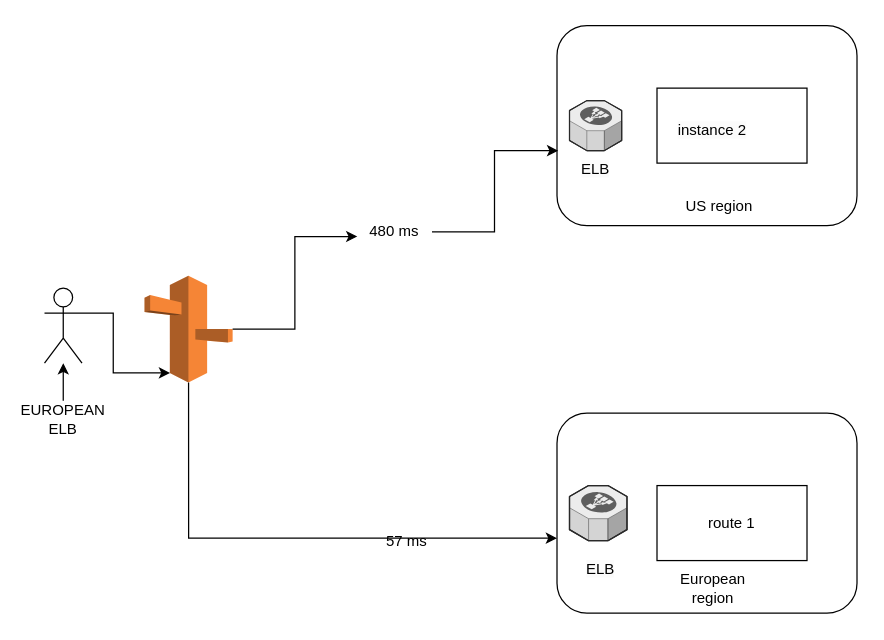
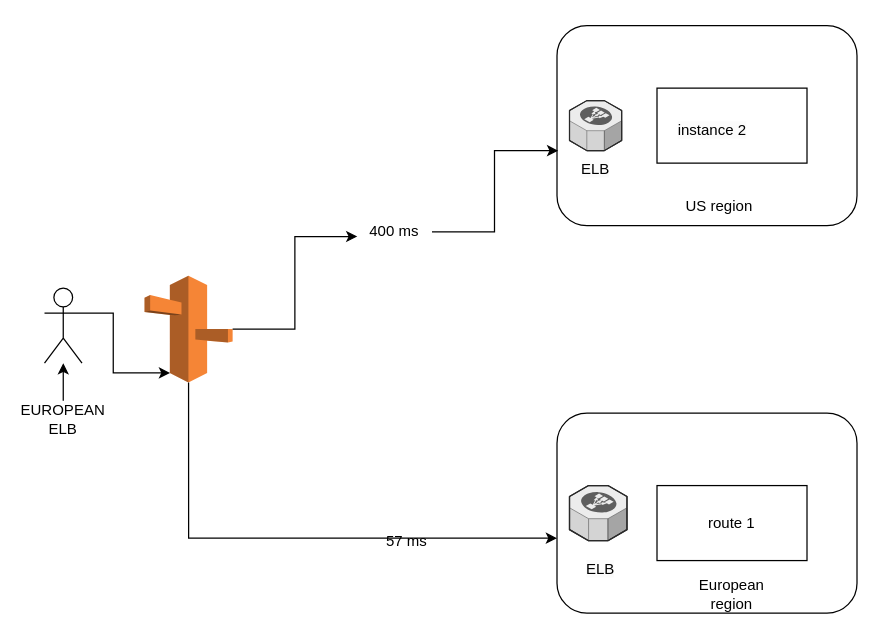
(394, 232) -> (394, 232)
(713, 588) -> (732, 594)
